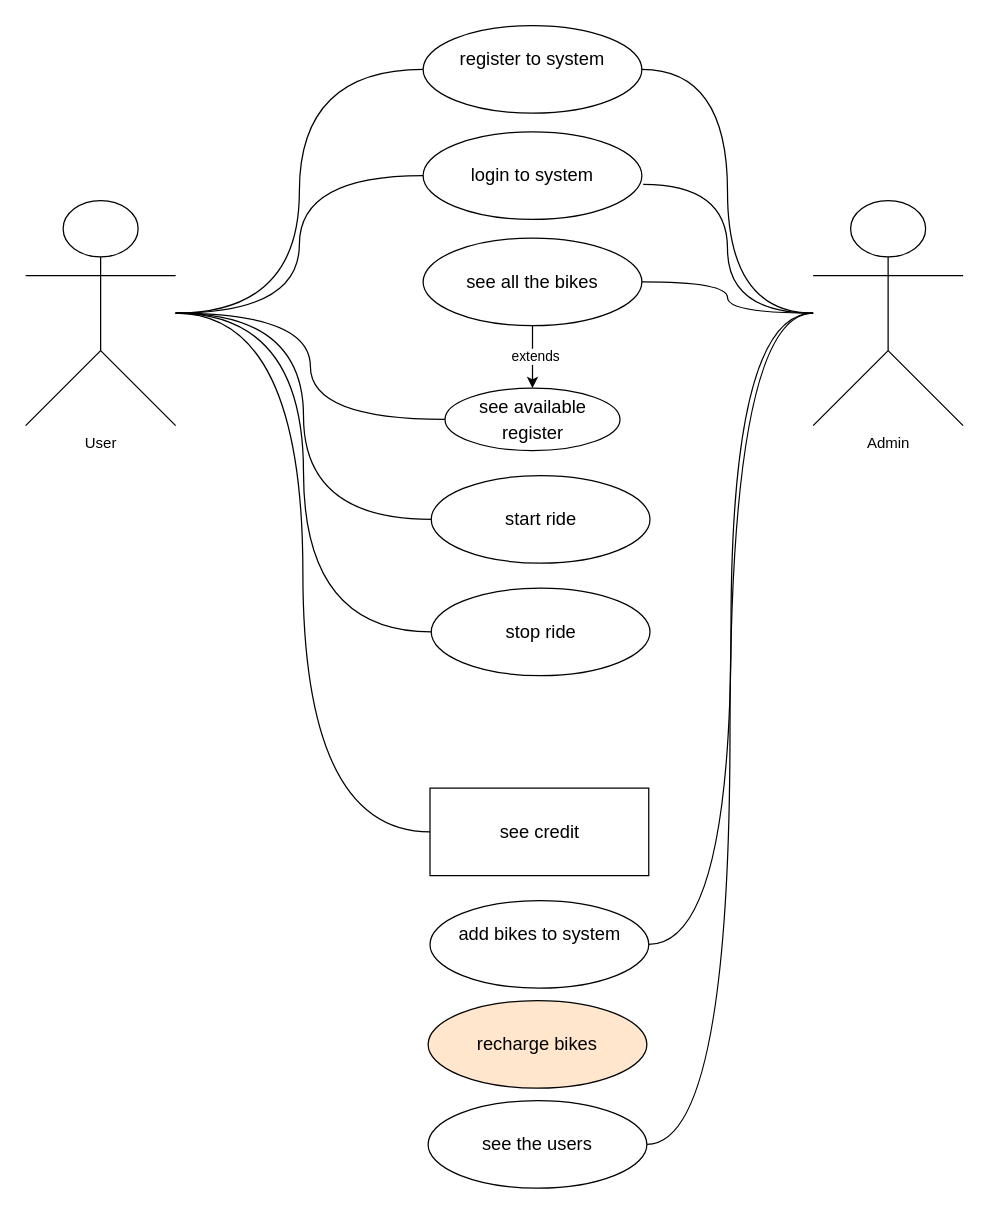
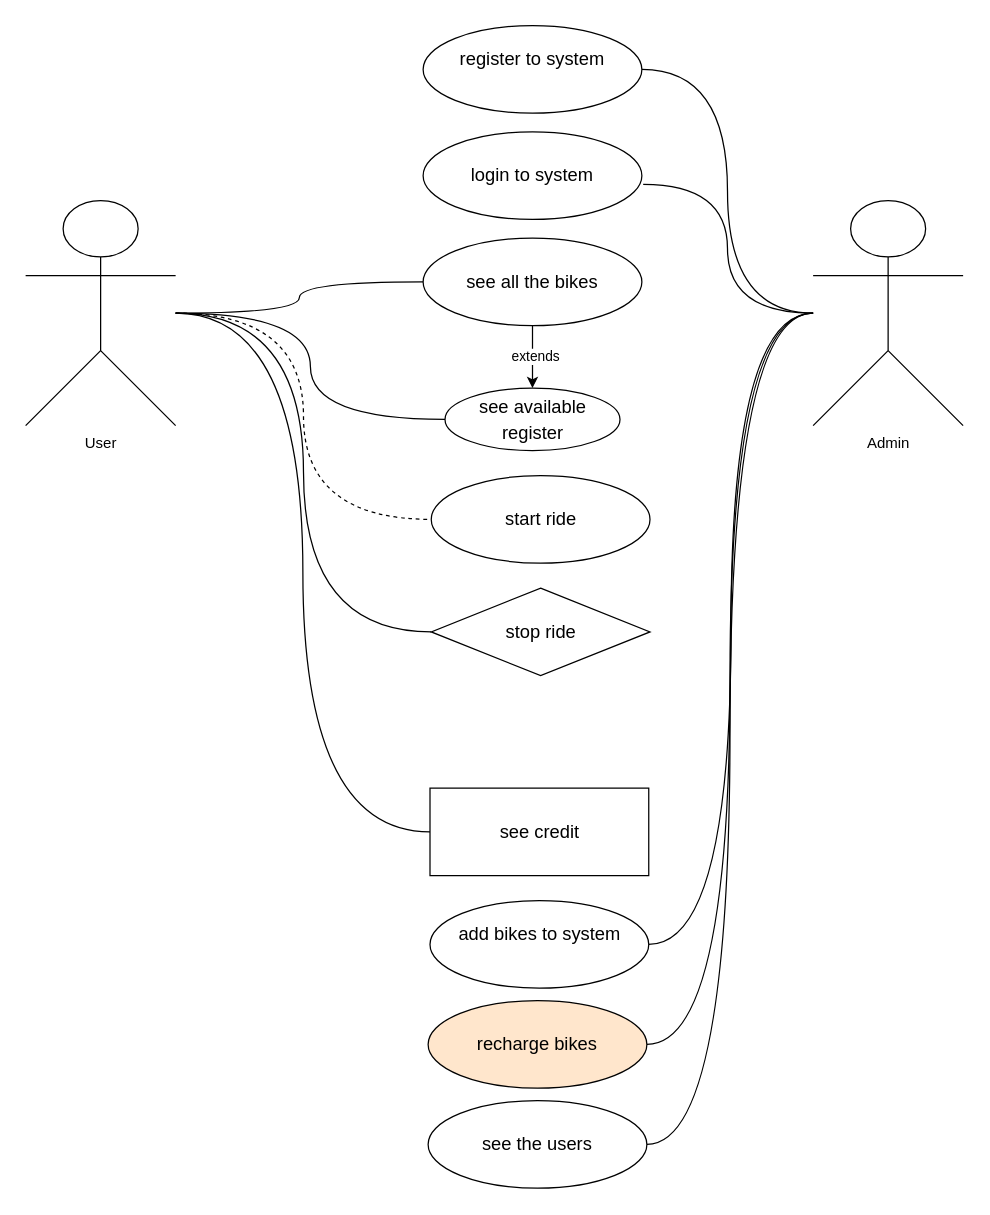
(300, 175) -> none
(301, 229) -> (316, 288)
(719, 289) -> (714, 930)
(305, 437) -> (305, 437)
(541, 632) -> (541, 632)
